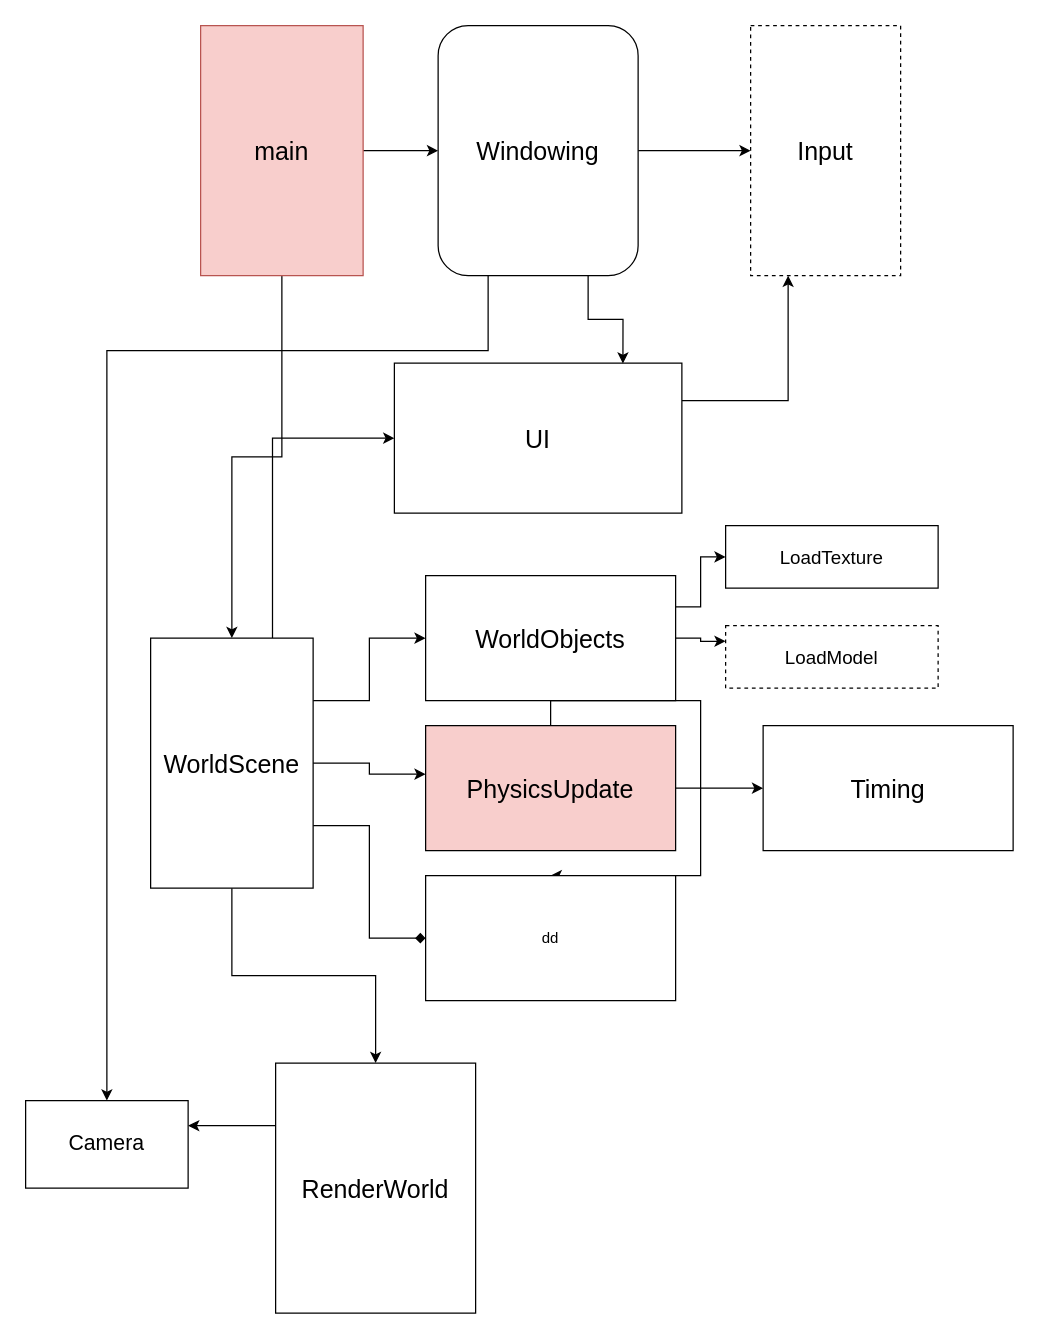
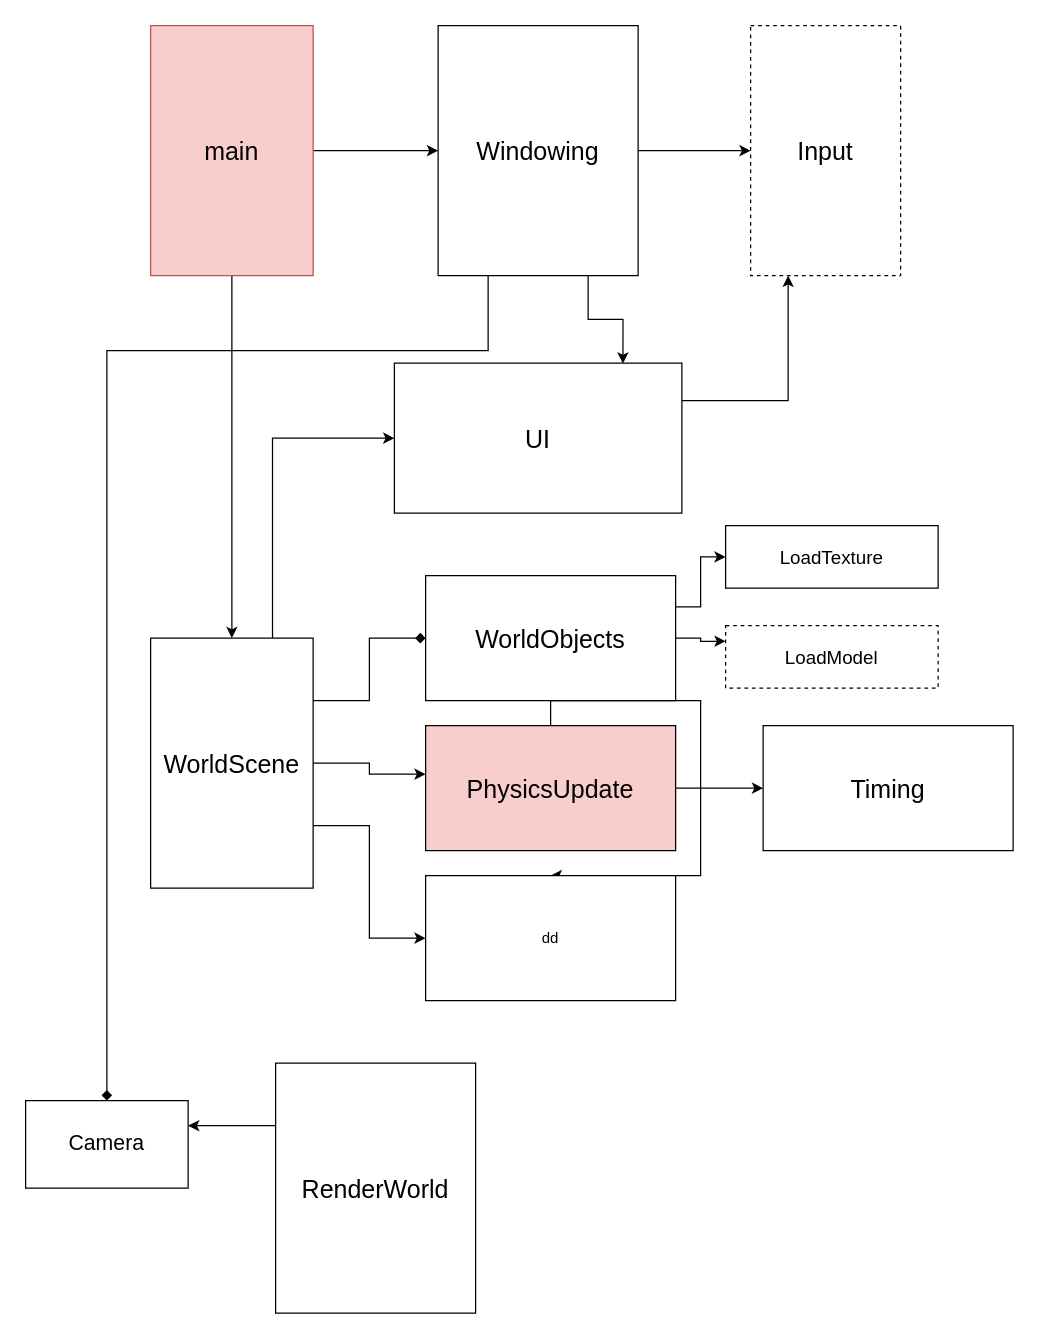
(282, 151) -> (232, 151)
(538, 151) -> (538, 151)
(416, 638) -> (415, 638)
(415, 938) -> (416, 938)
(299, 976) -> none
(107, 1091) -> (107, 1090)
